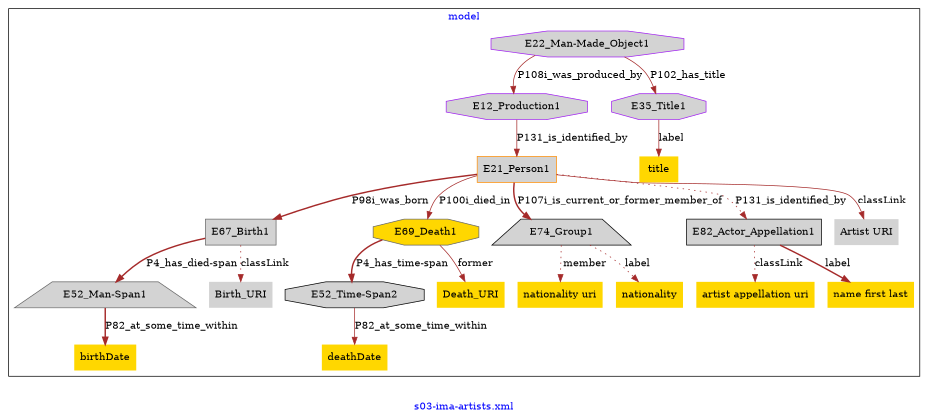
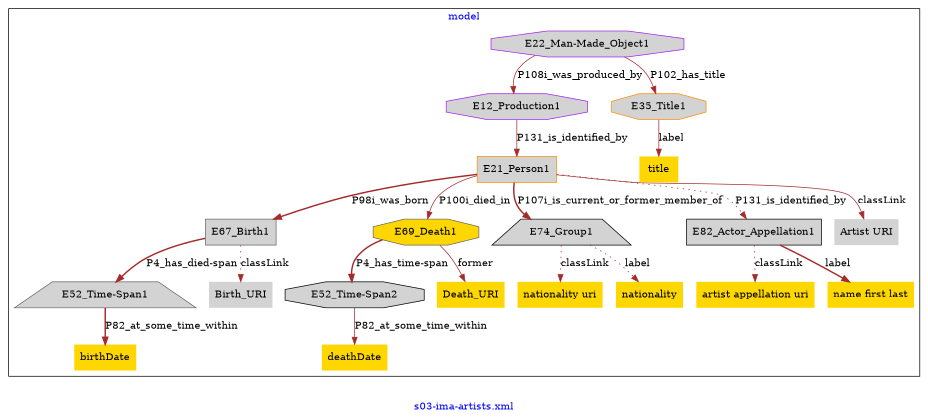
(659, 107) -> (659, 107)
(585, 263) -> (585, 263)
(105, 295) -> (105, 295)
